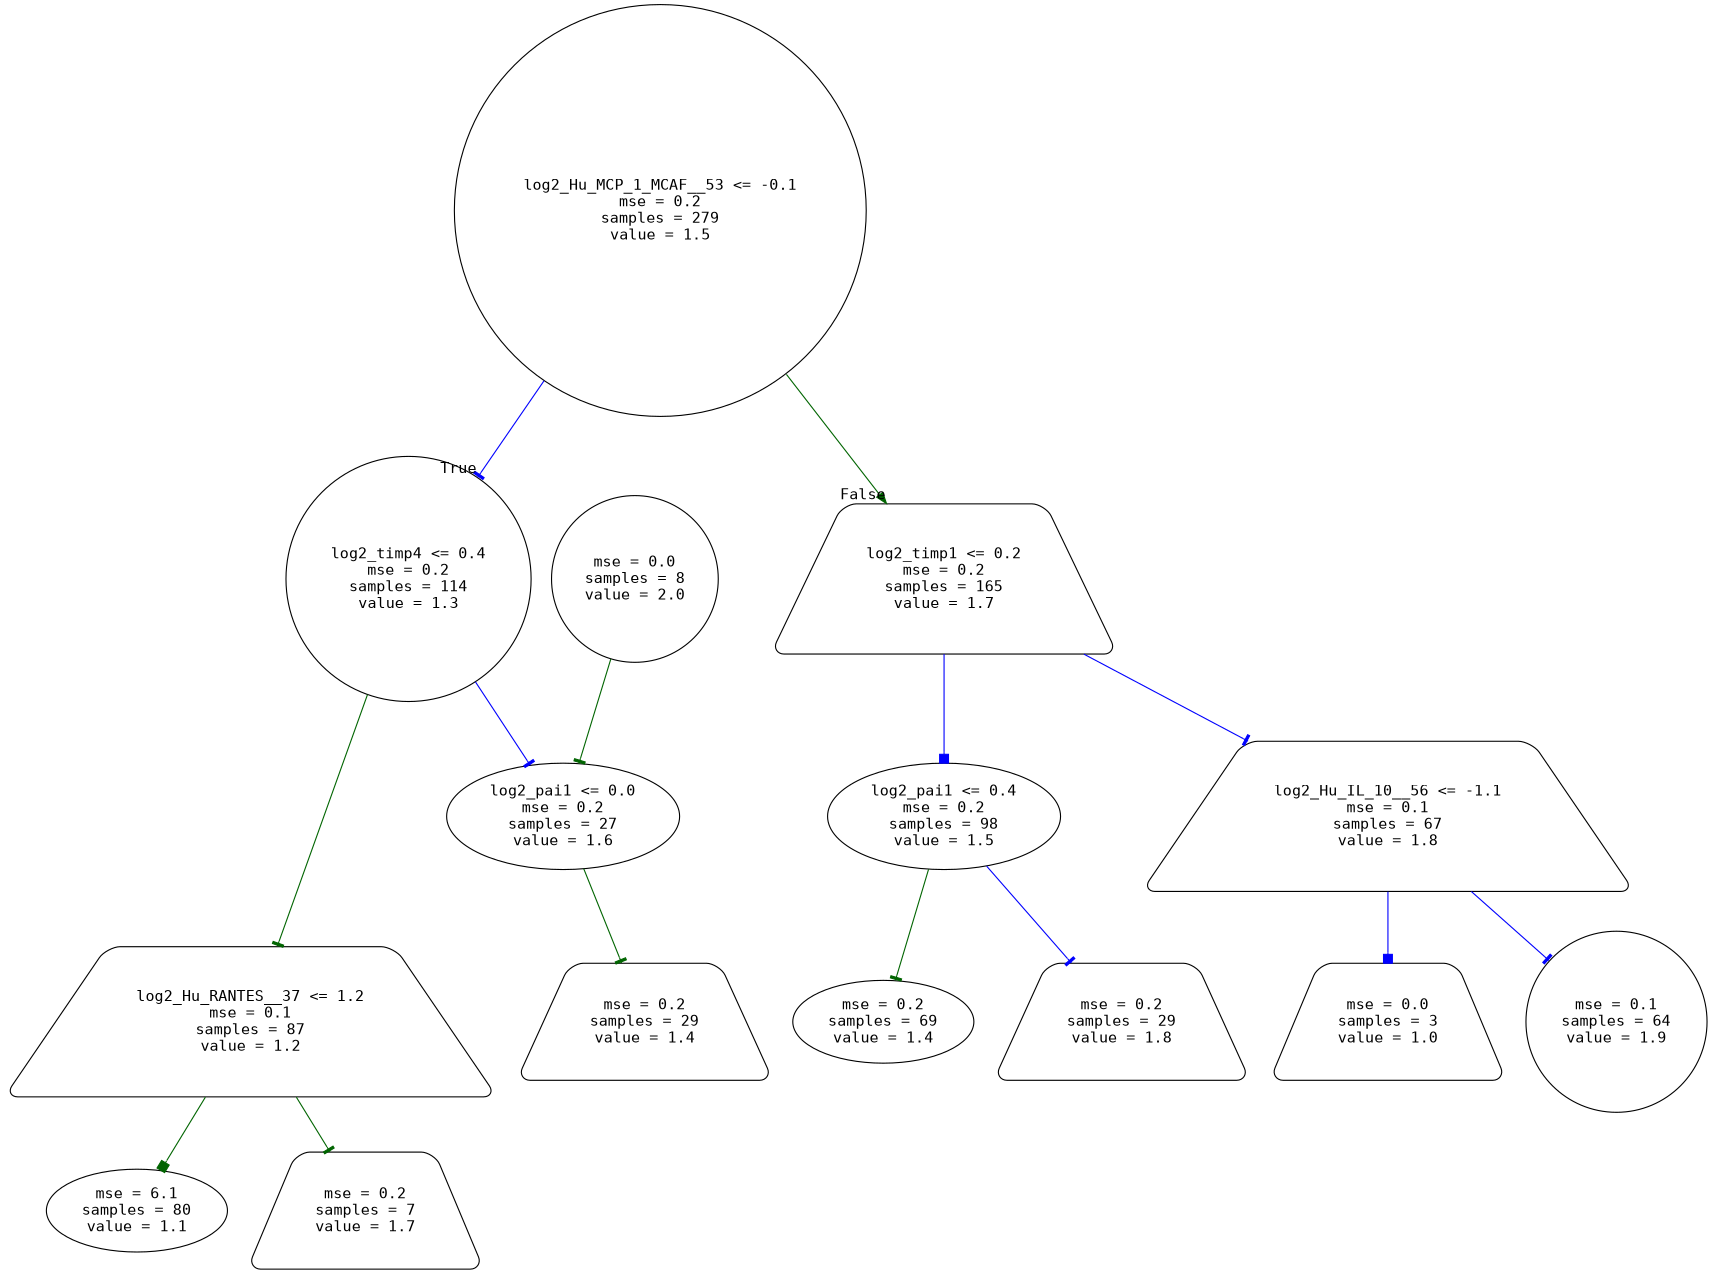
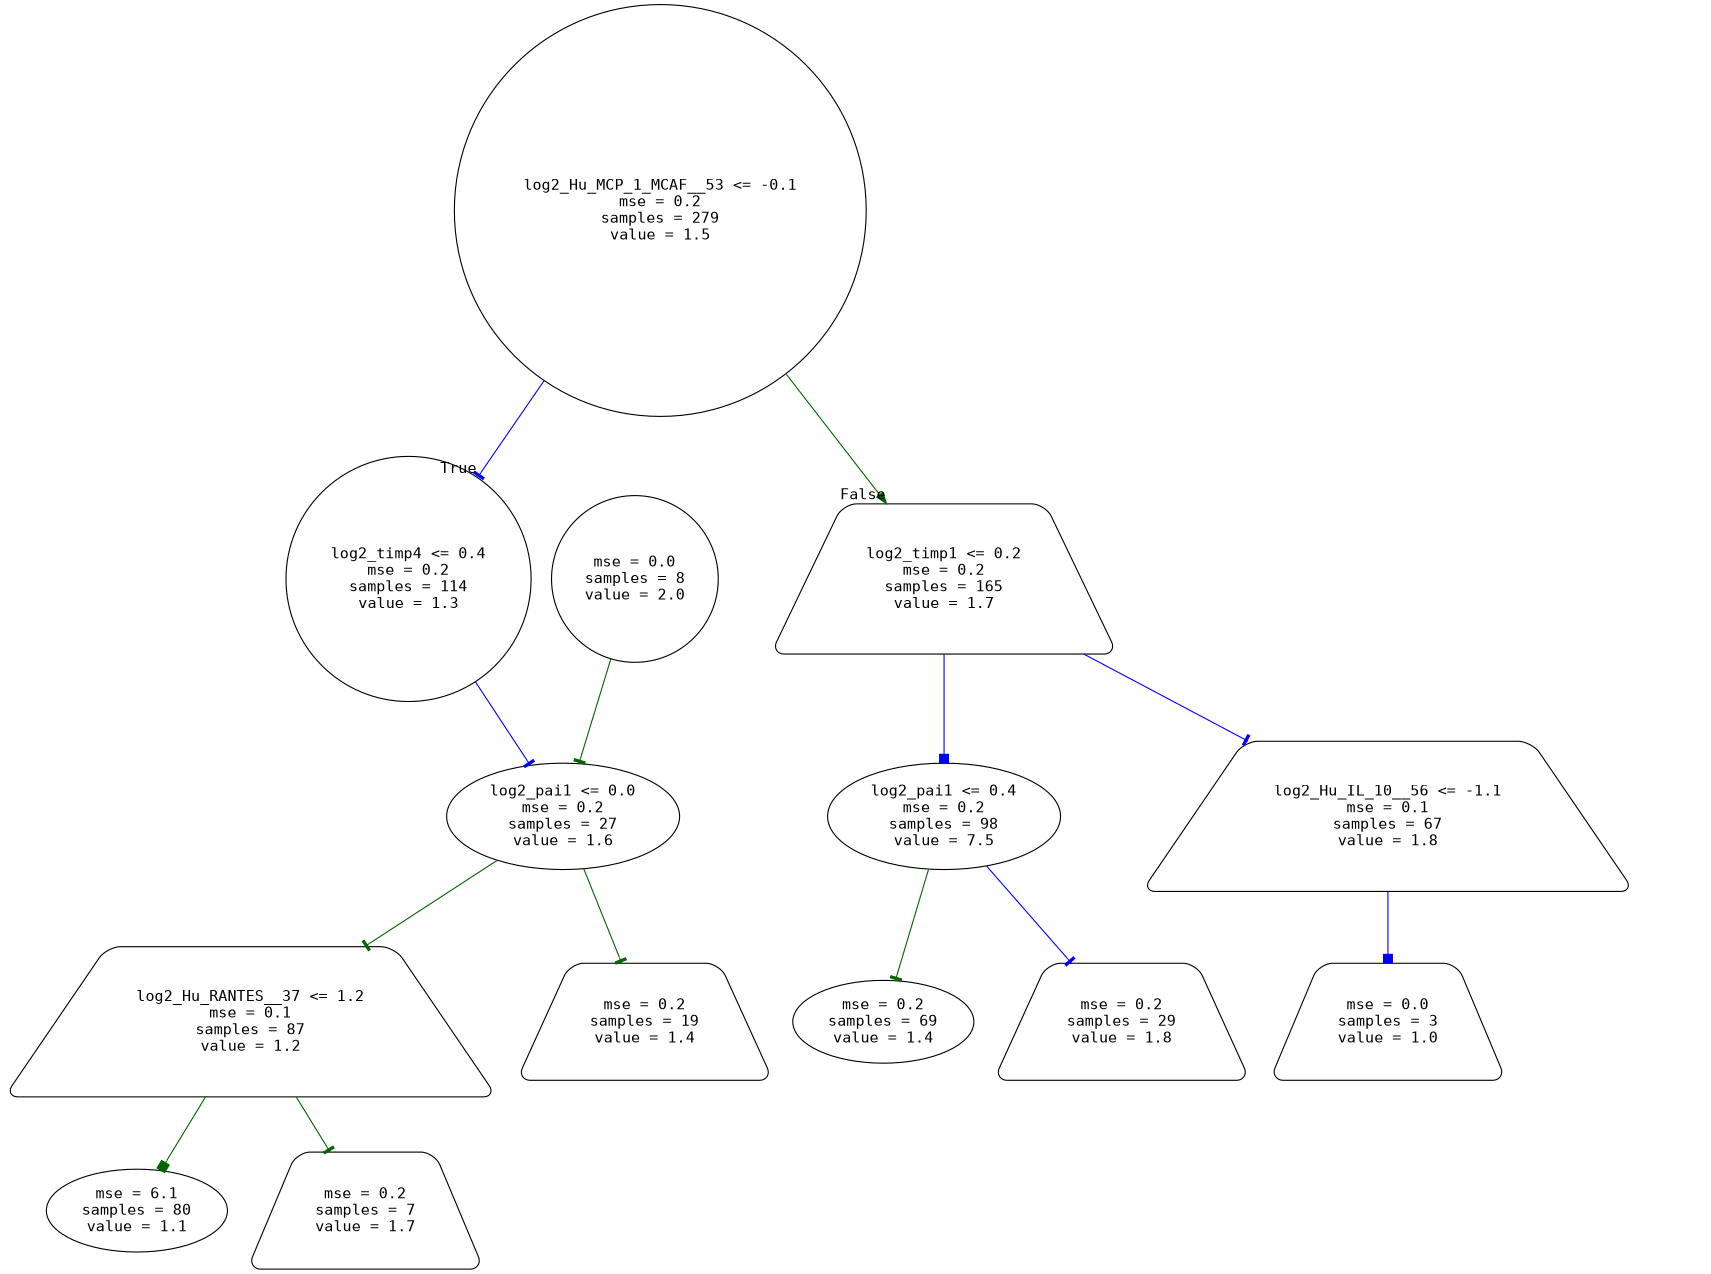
(944, 816) -> (944, 816)
(323, 818) -> (433, 902)
(645, 1022) -> (645, 1022)
(1616, 1022) -> none
